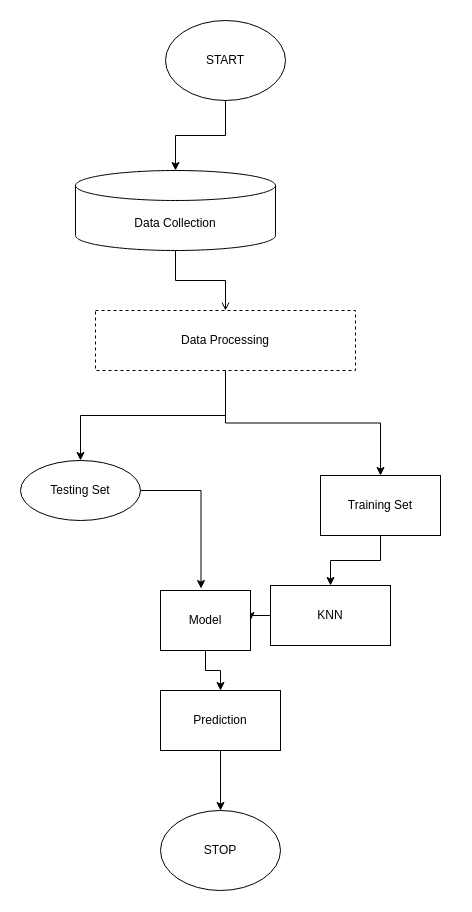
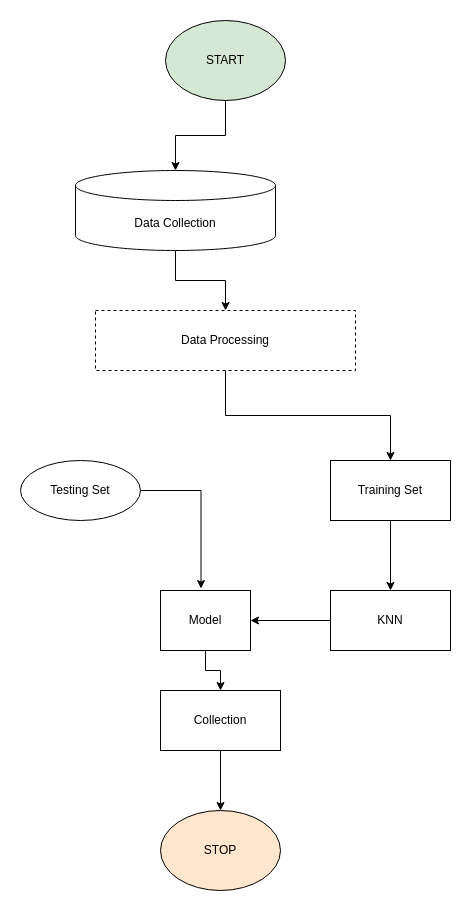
(226, 61) -> (226, 61)
(226, 303) -> (226, 302)
(133, 416) -> none
(381, 506) -> (391, 491)
(331, 616) -> (391, 621)
(221, 721) -> (221, 721)
(221, 851) -> (221, 851)
